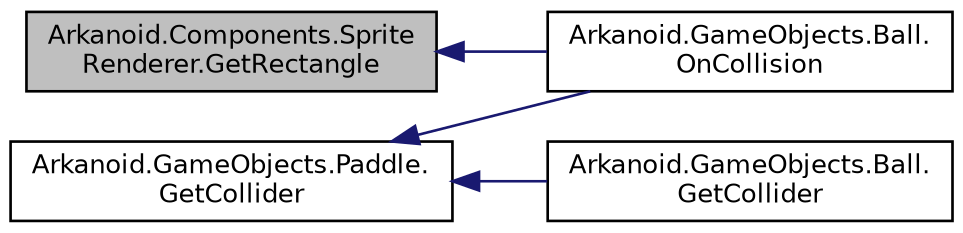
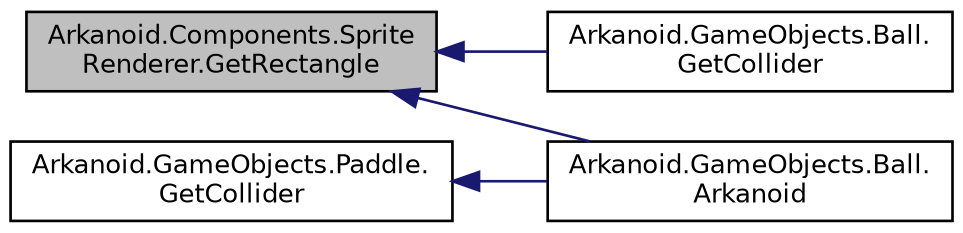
(750, 52) -> (750, 181)
(513, 181) -> (505, 52)
